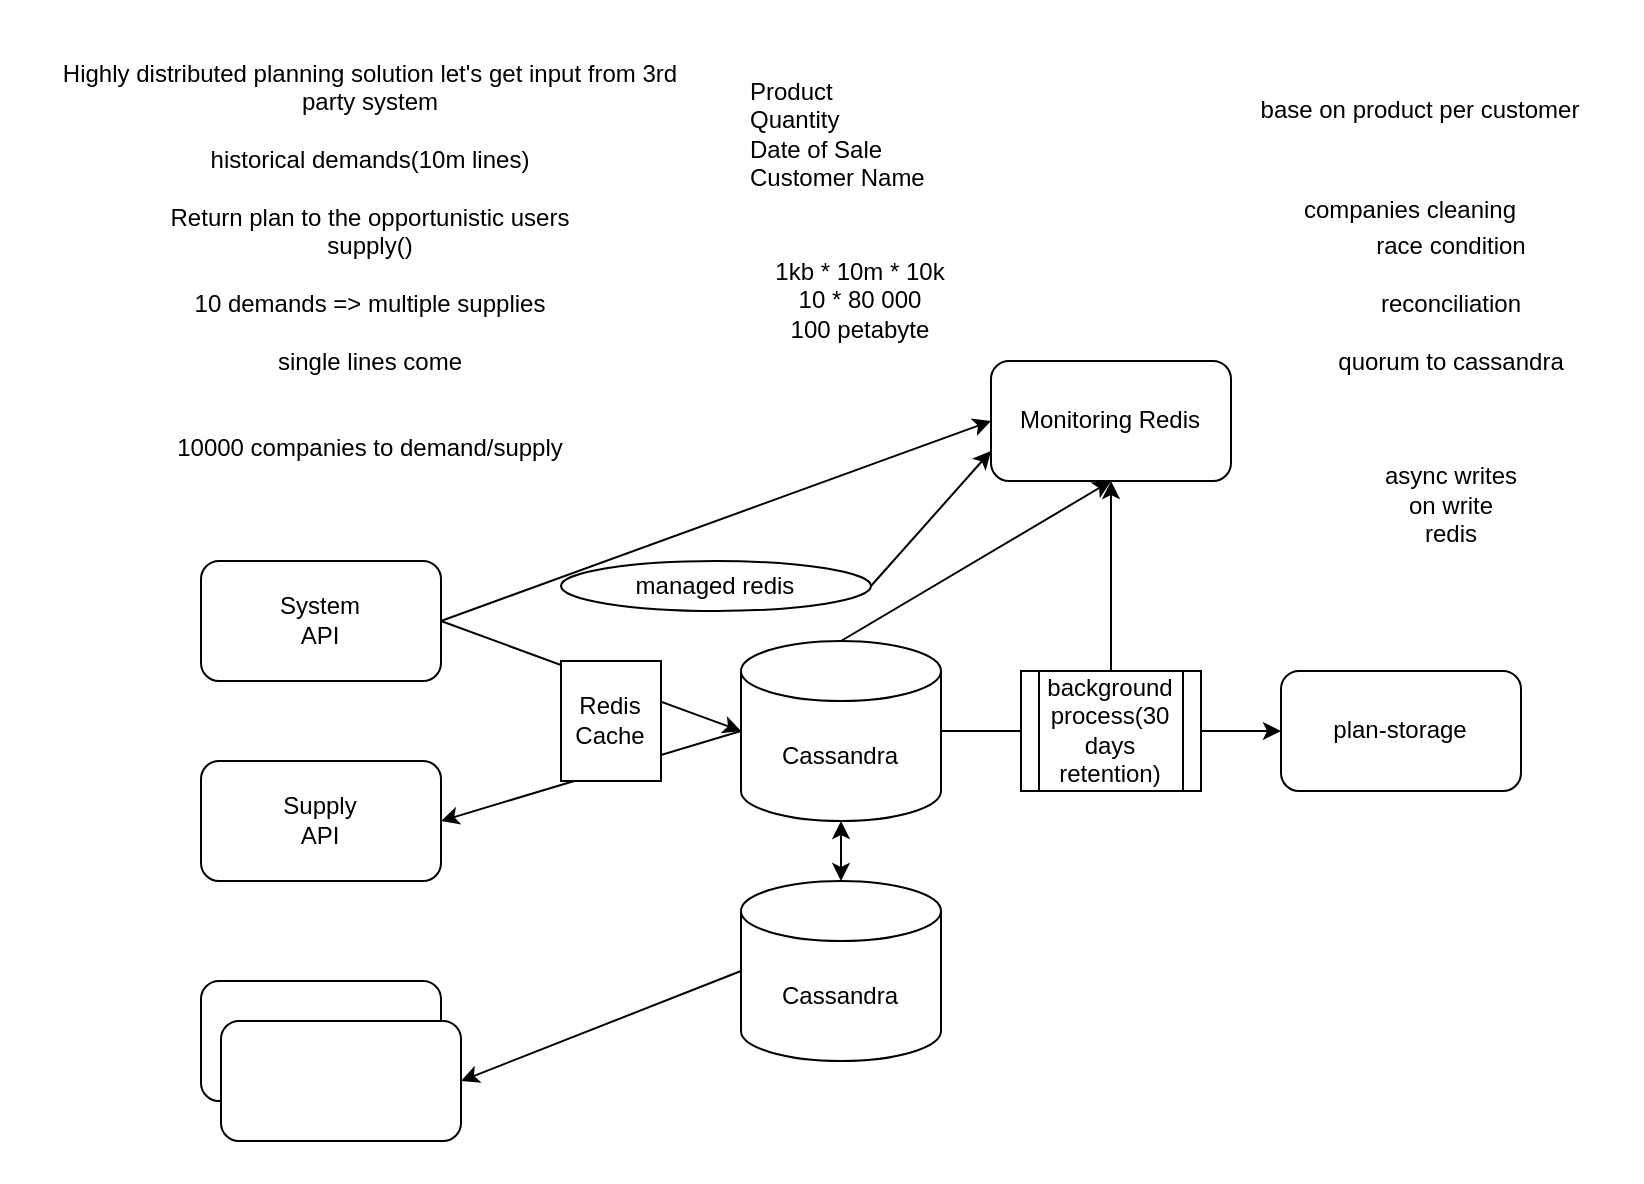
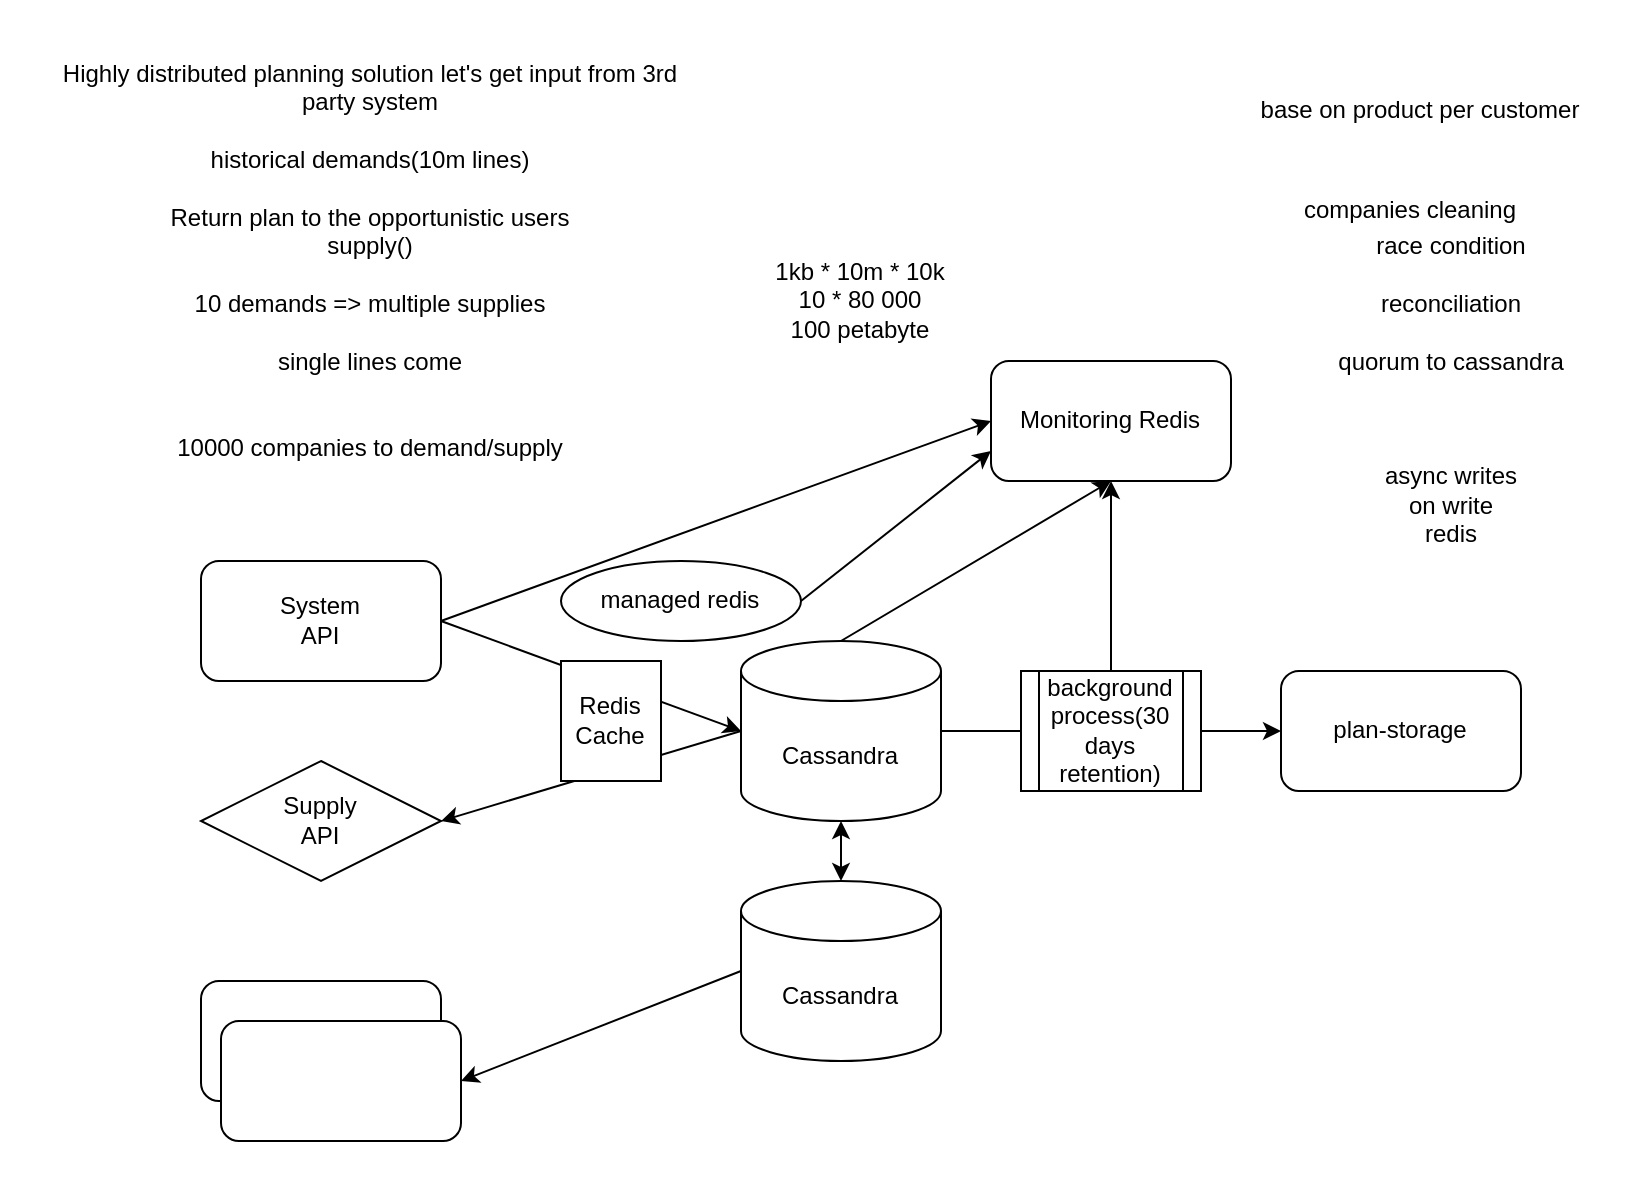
(941, 121) -> none
(716, 586) -> (681, 601)
(321, 821) -> (321, 821)
